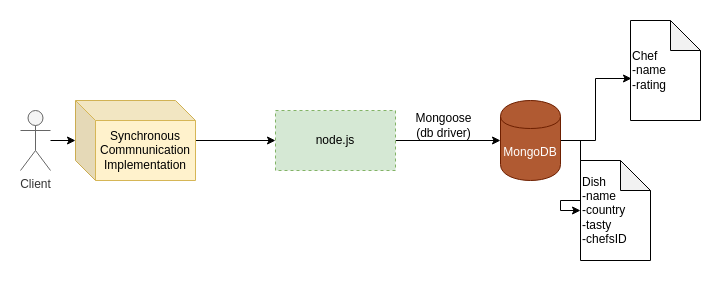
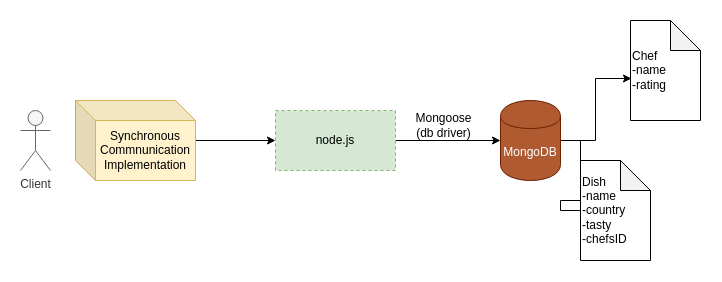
(67, 141) -> none
(572, 211) -> (575, 211)
